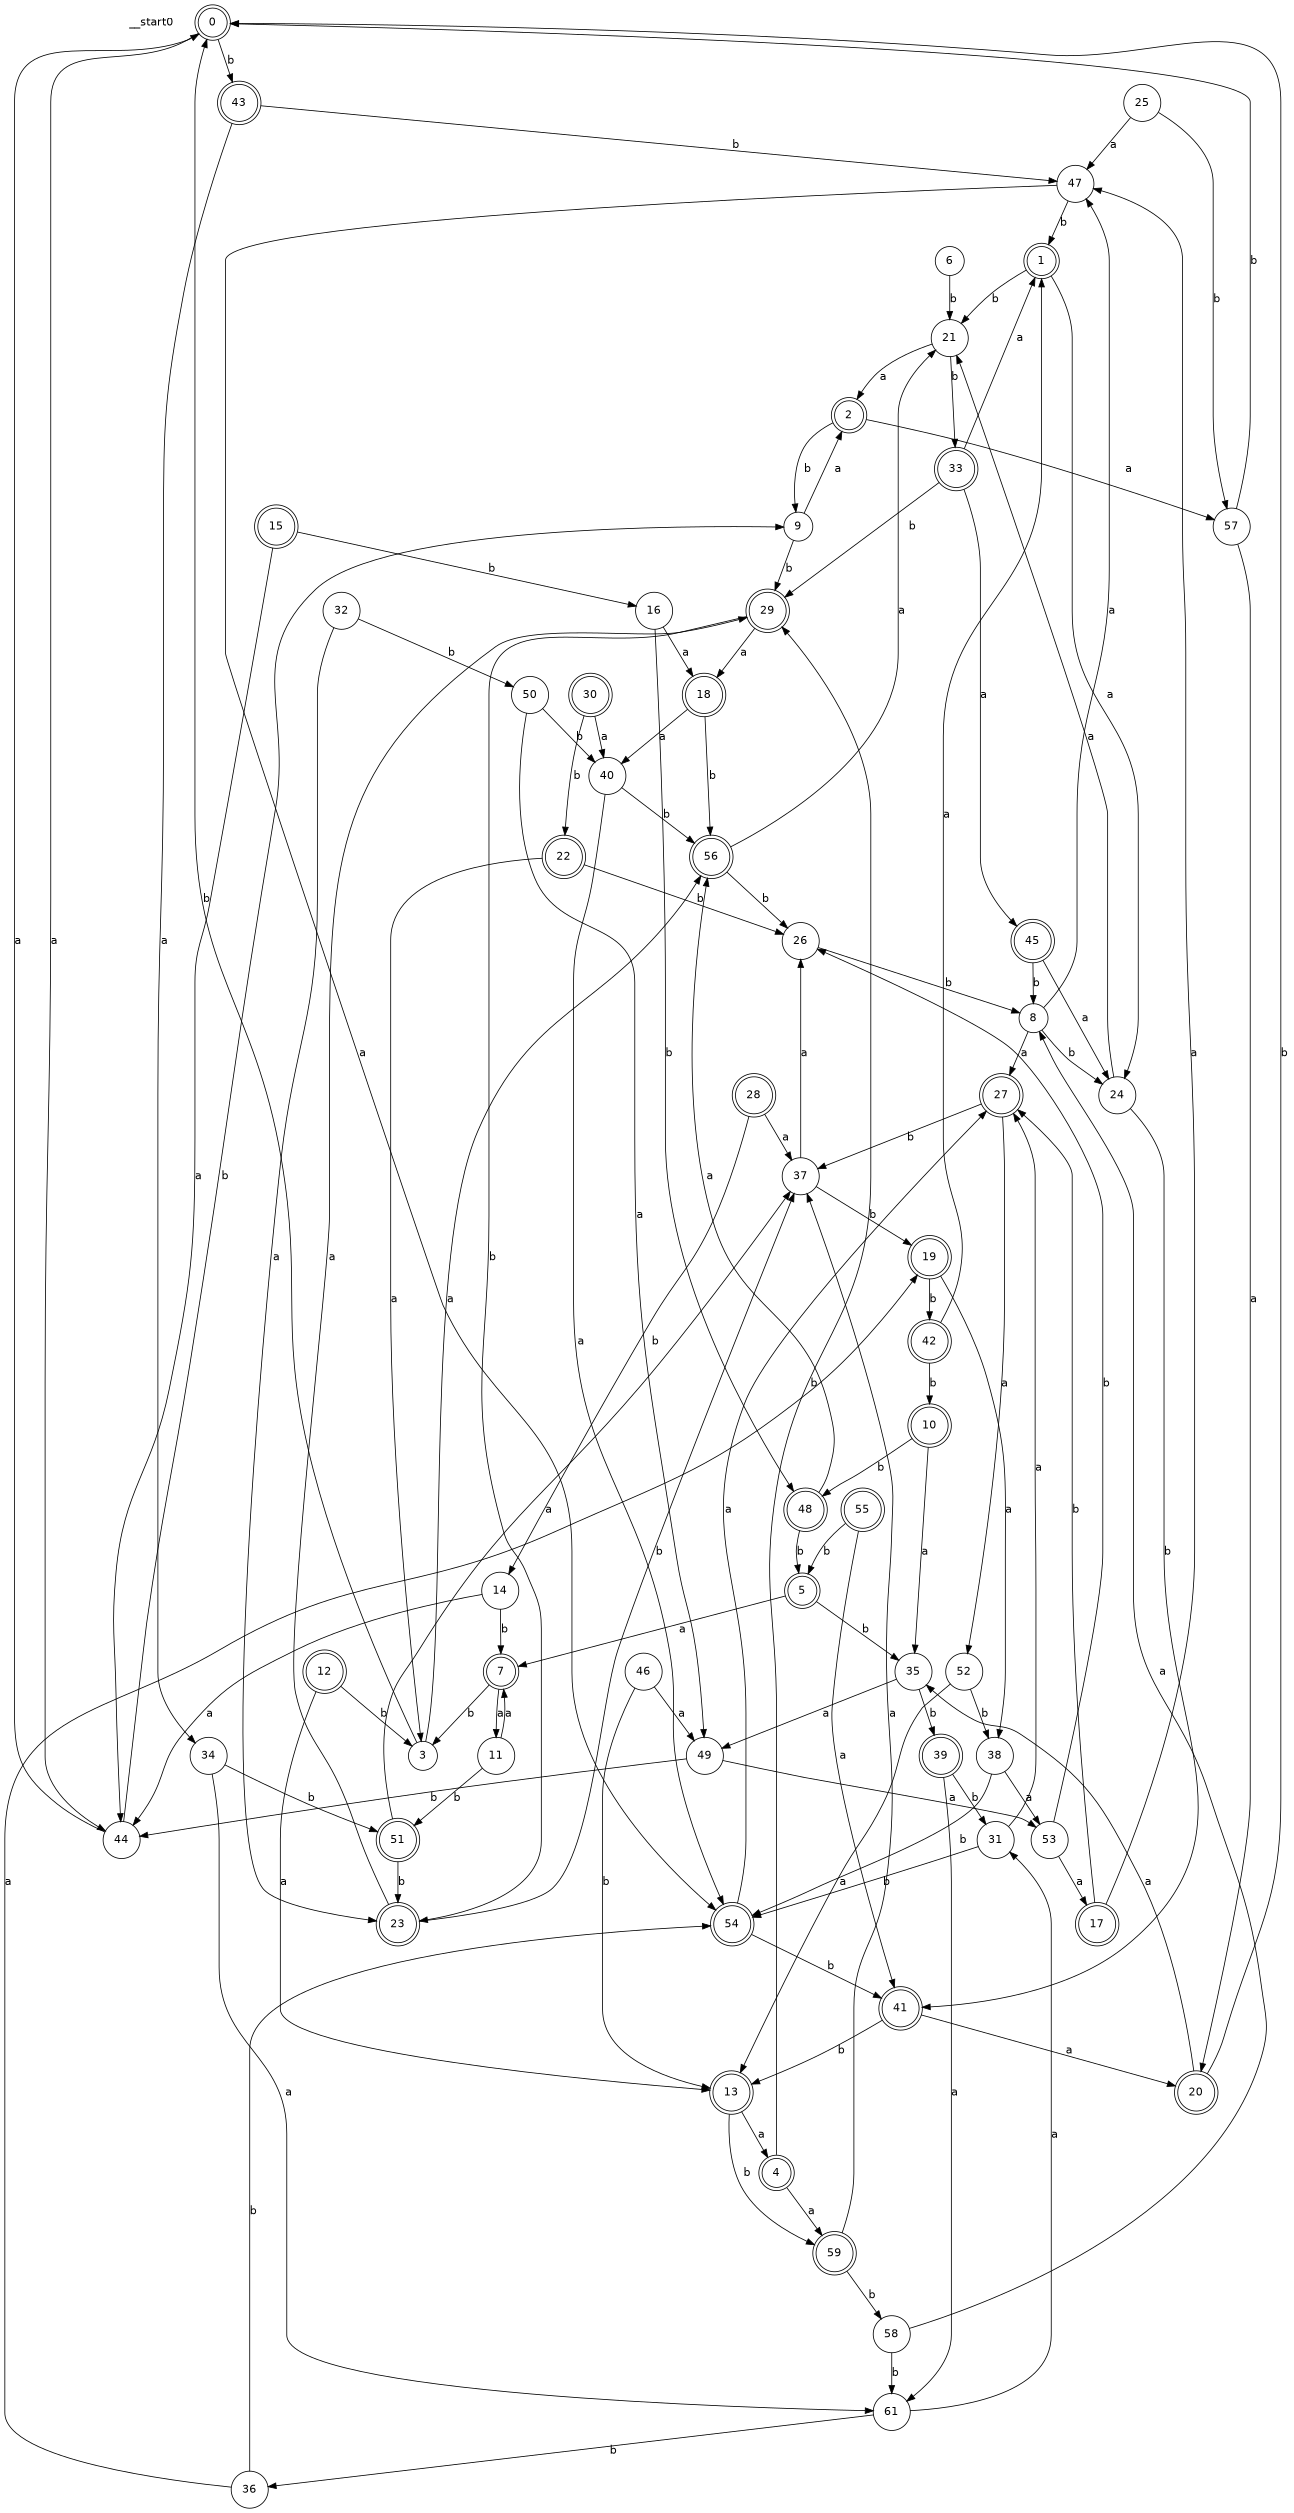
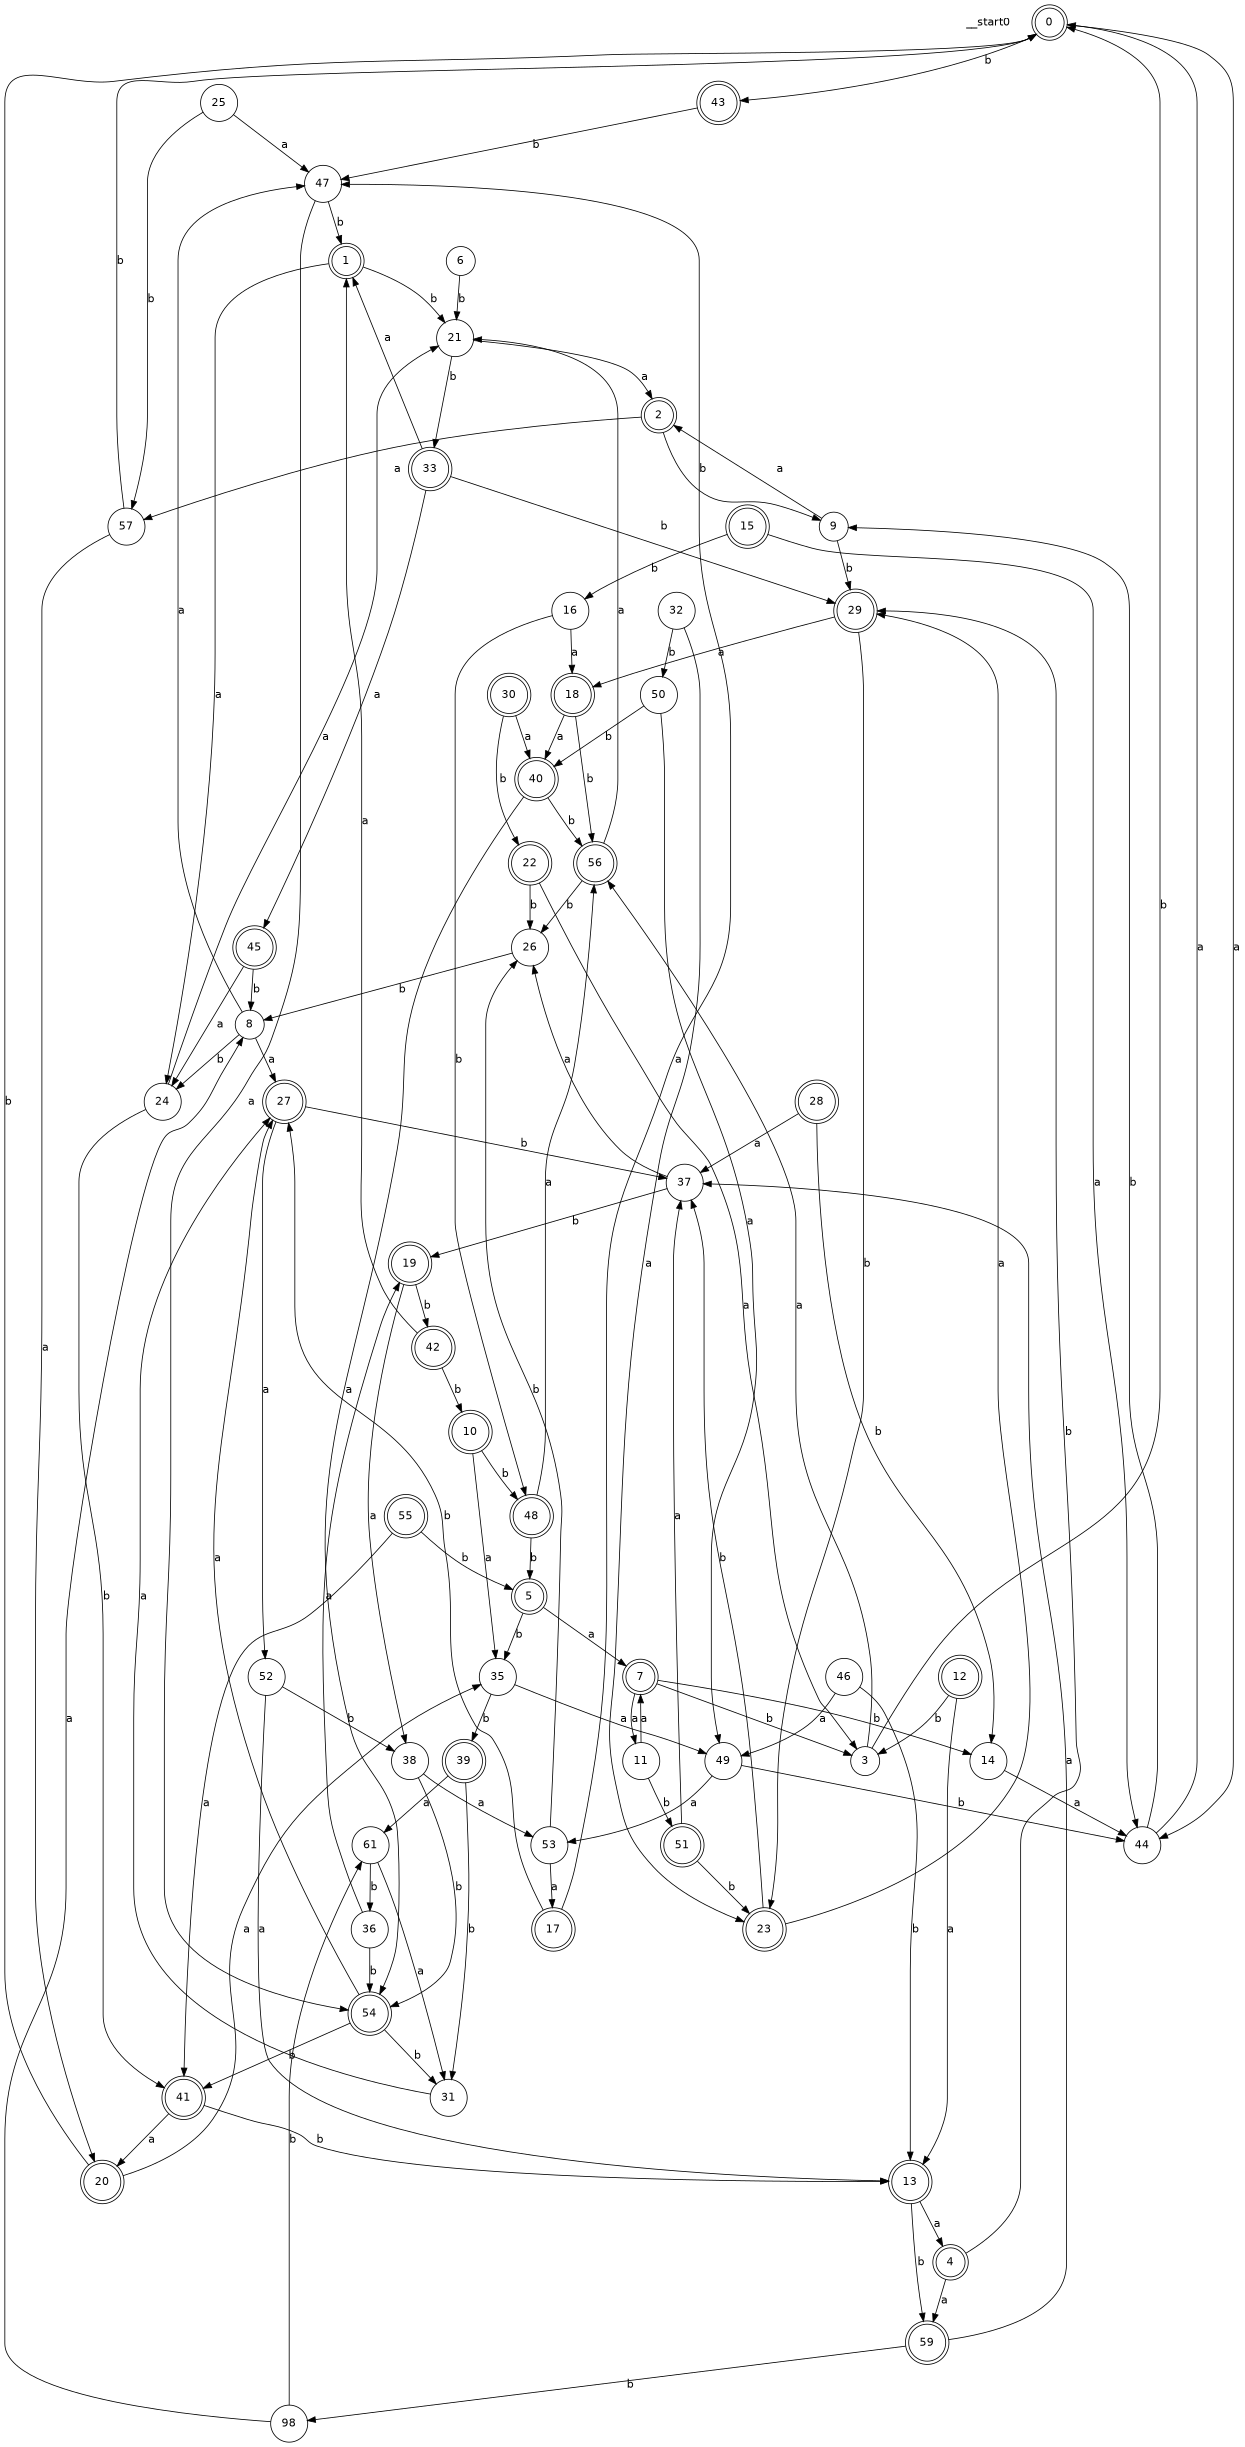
(607, 776) -> (536, 779)
(501, 1627) -> (812, 1709)
(209, 1756) -> none
(870, 1881) -> (408, 2054)
(892, 2334) -> (289, 2424)
